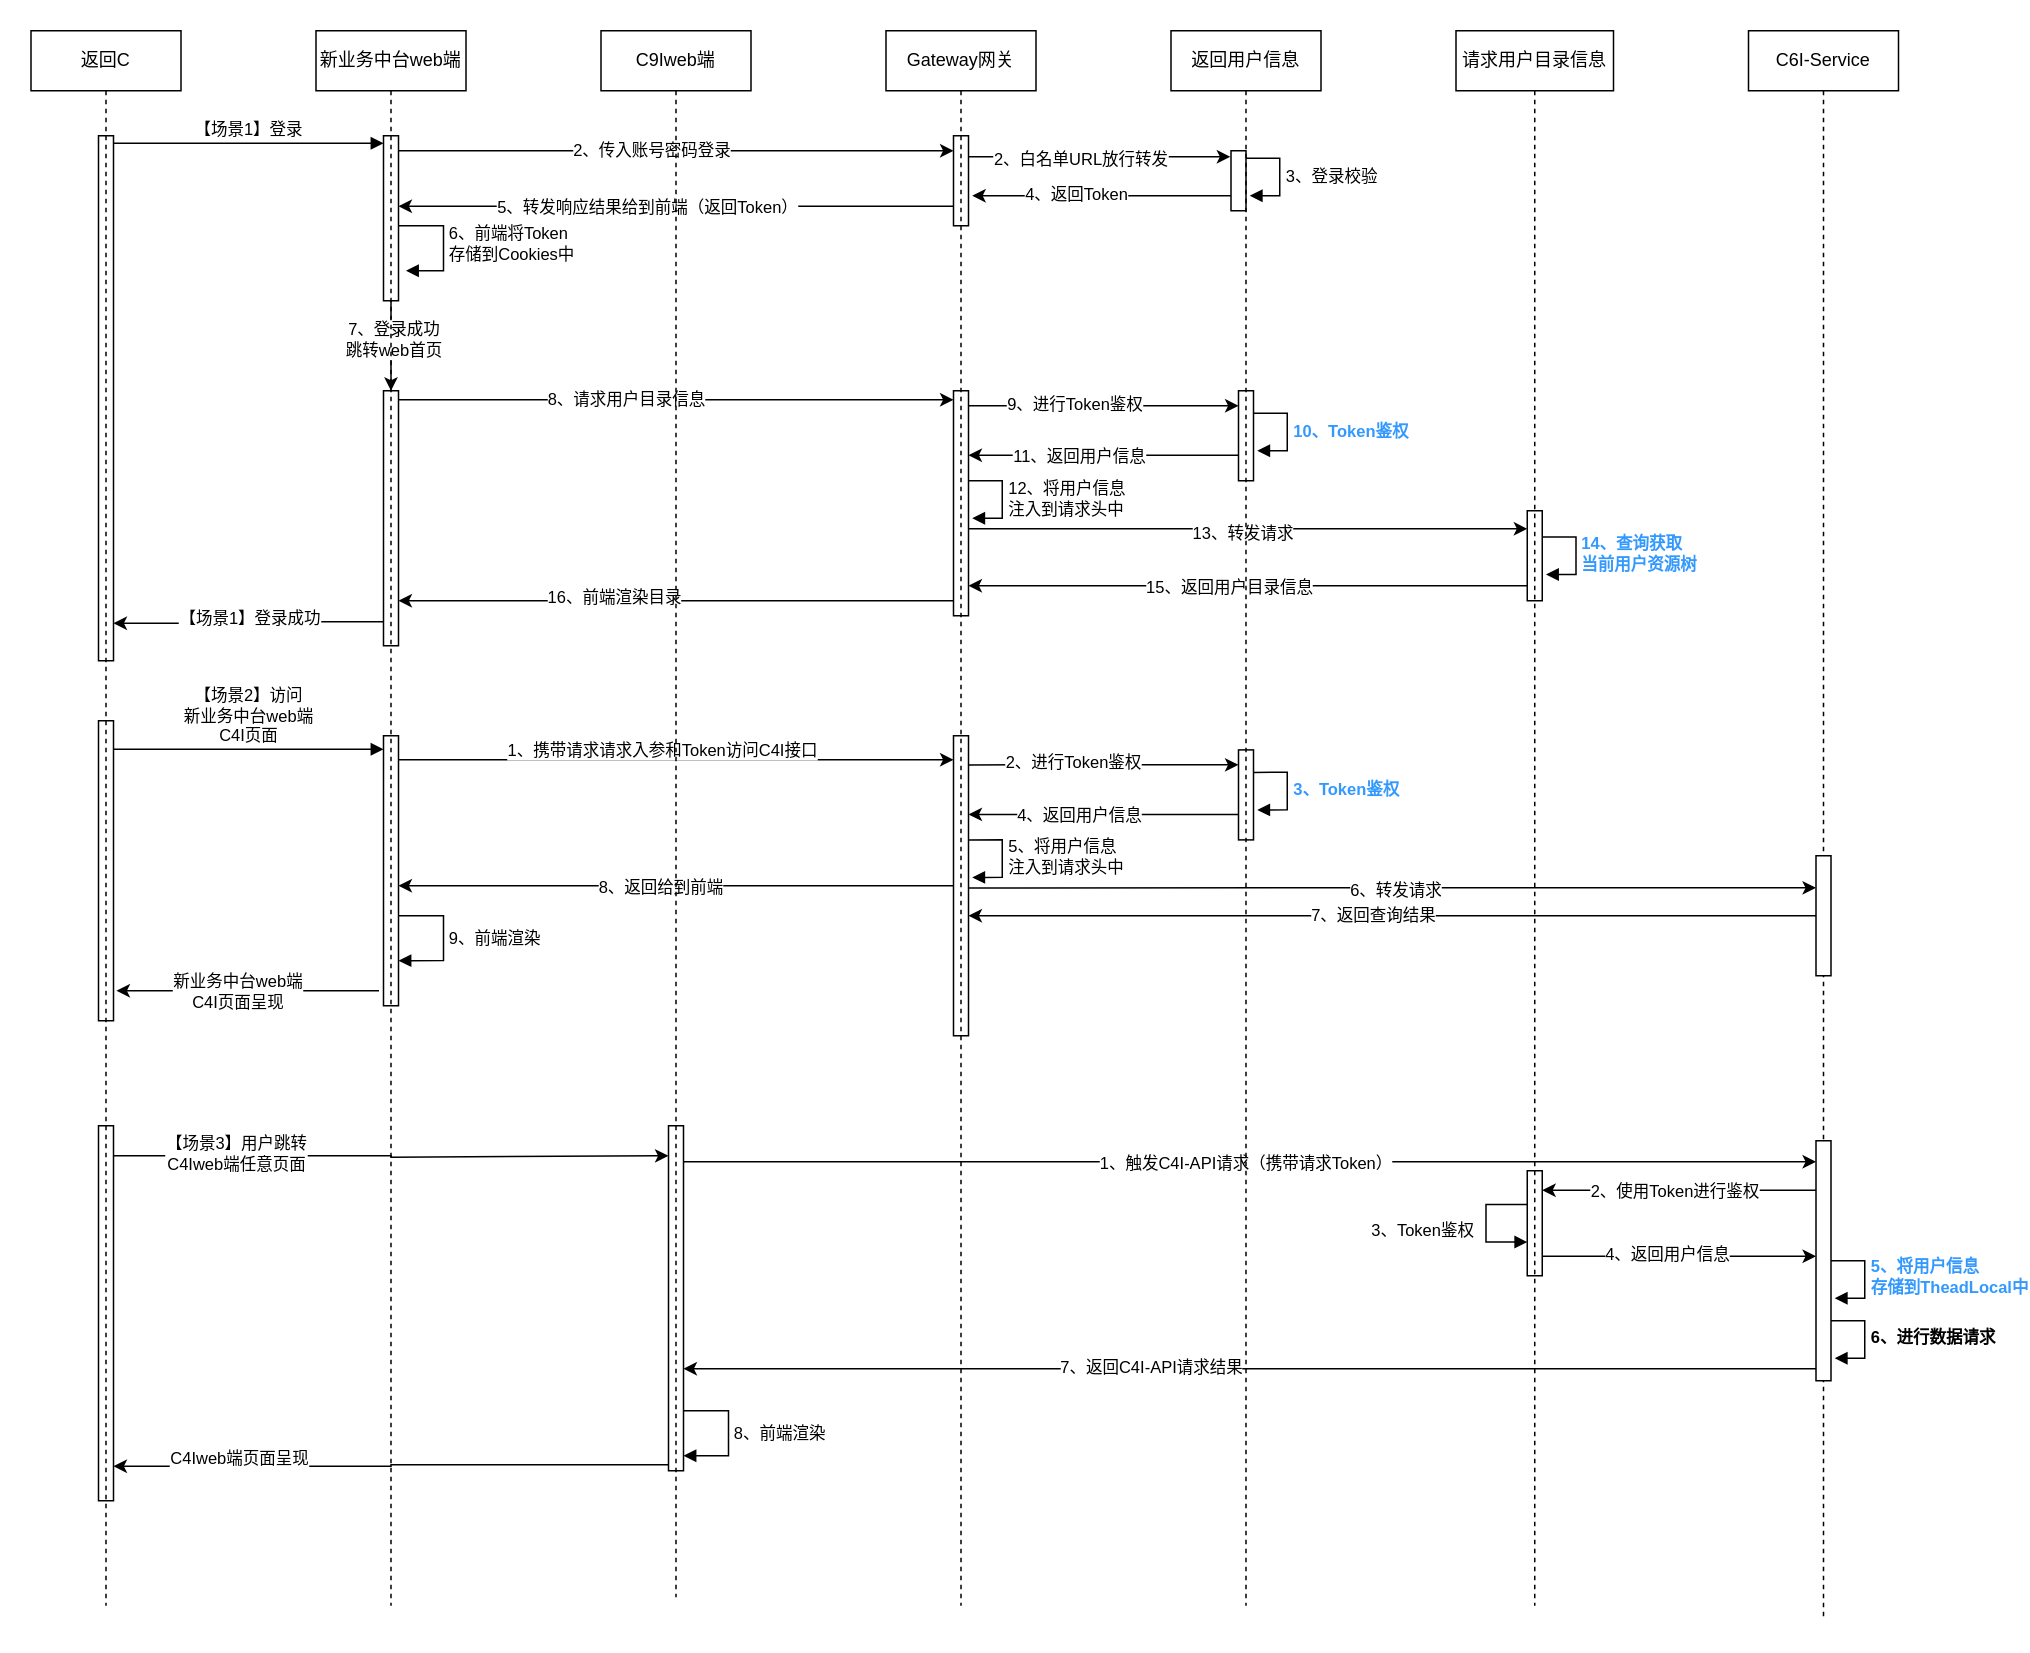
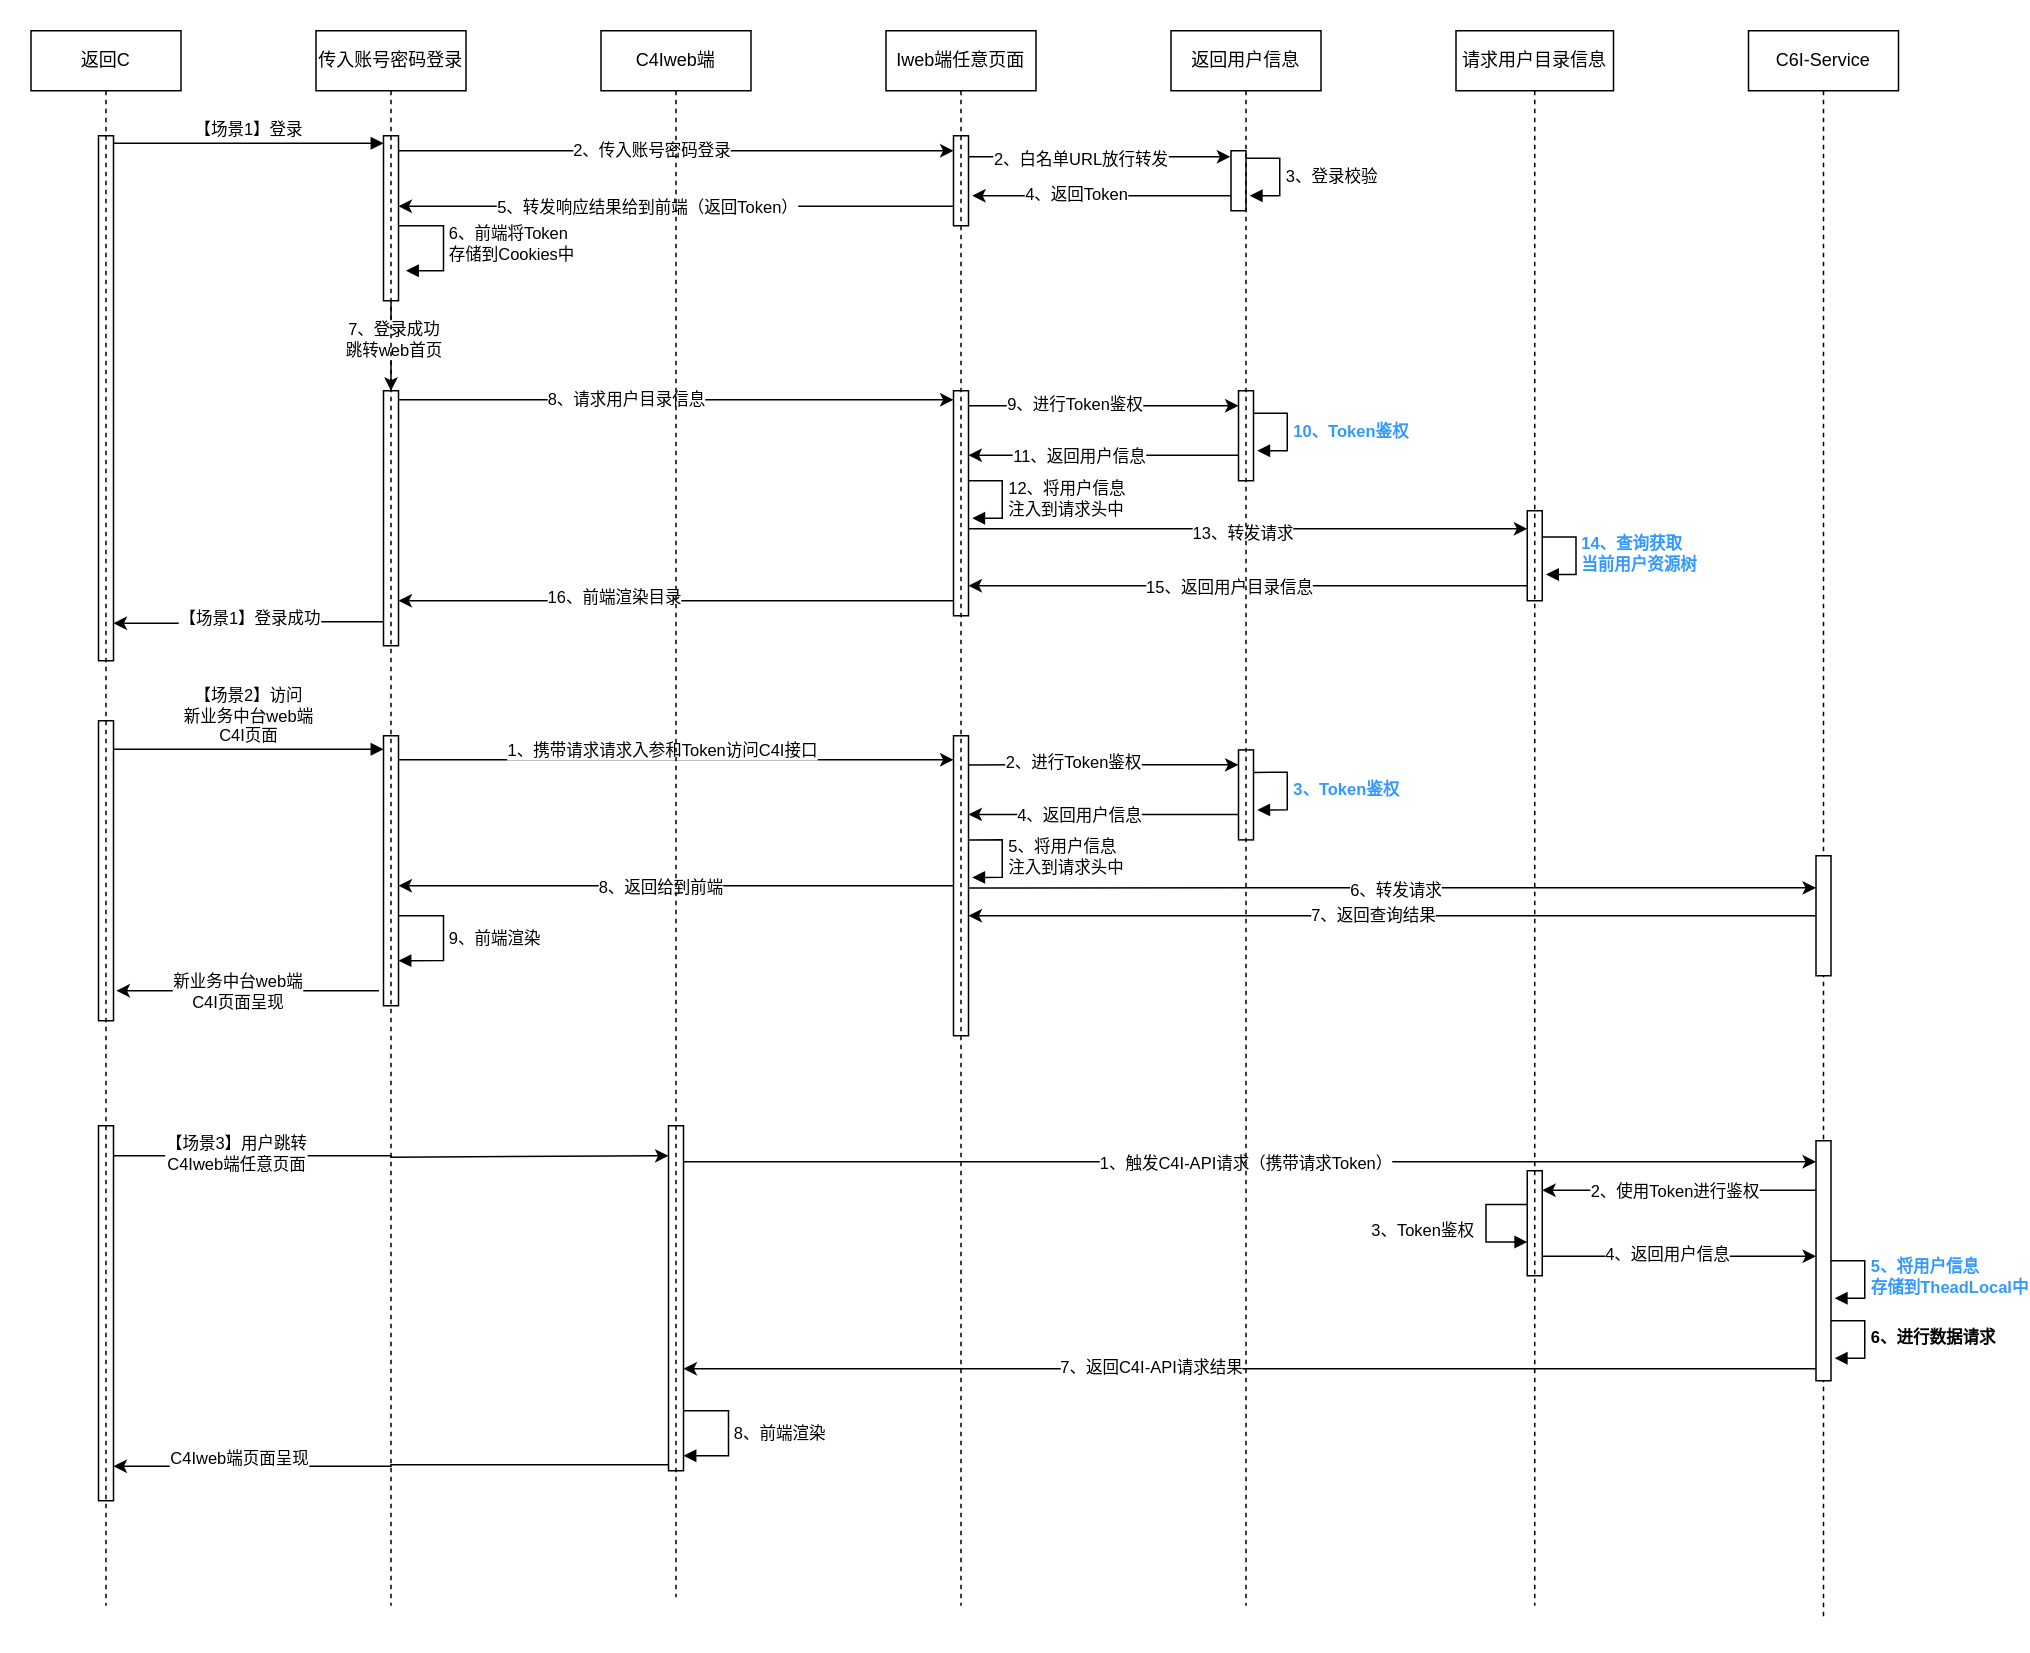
(391, 61) -> (391, 61)
(676, 61) -> (676, 61)
(961, 61) -> (961, 61)
